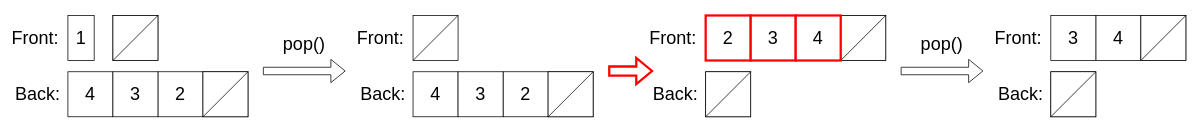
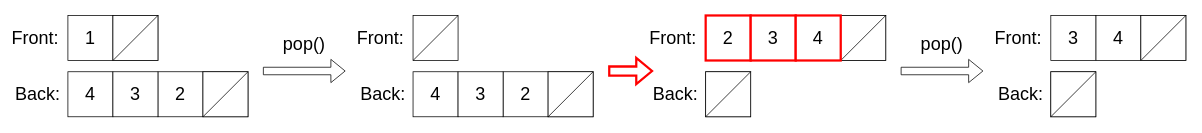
(81, 38) -> (90, 38)
